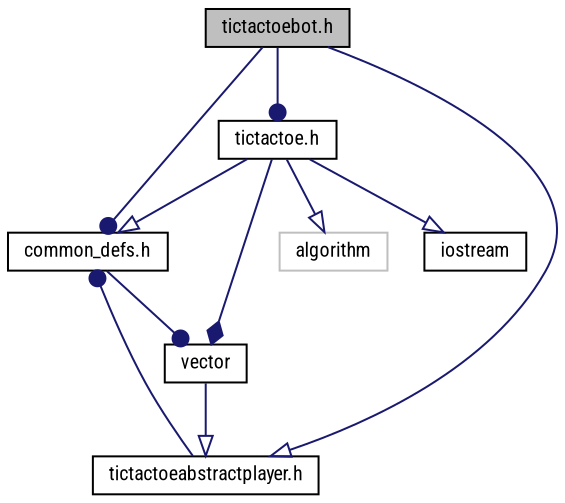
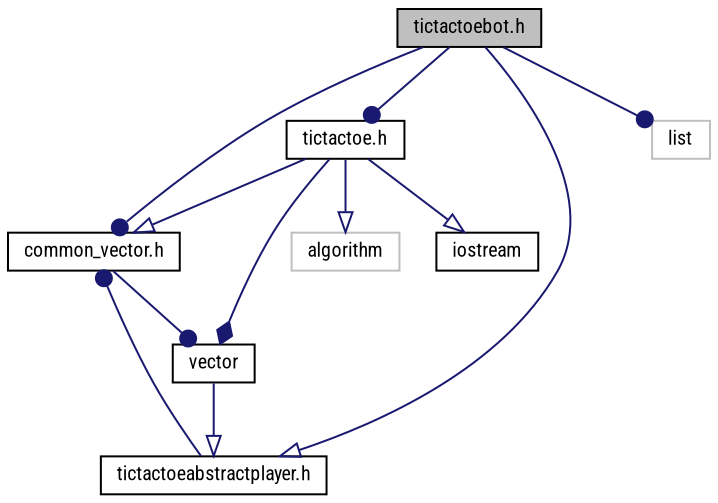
none -> (681, 140)
(88, 252) -> (94, 252)
